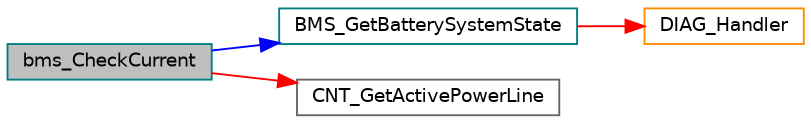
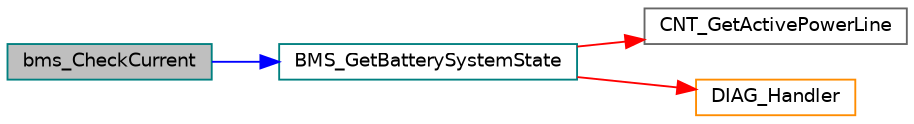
(245, 77) -> (601, 44)
